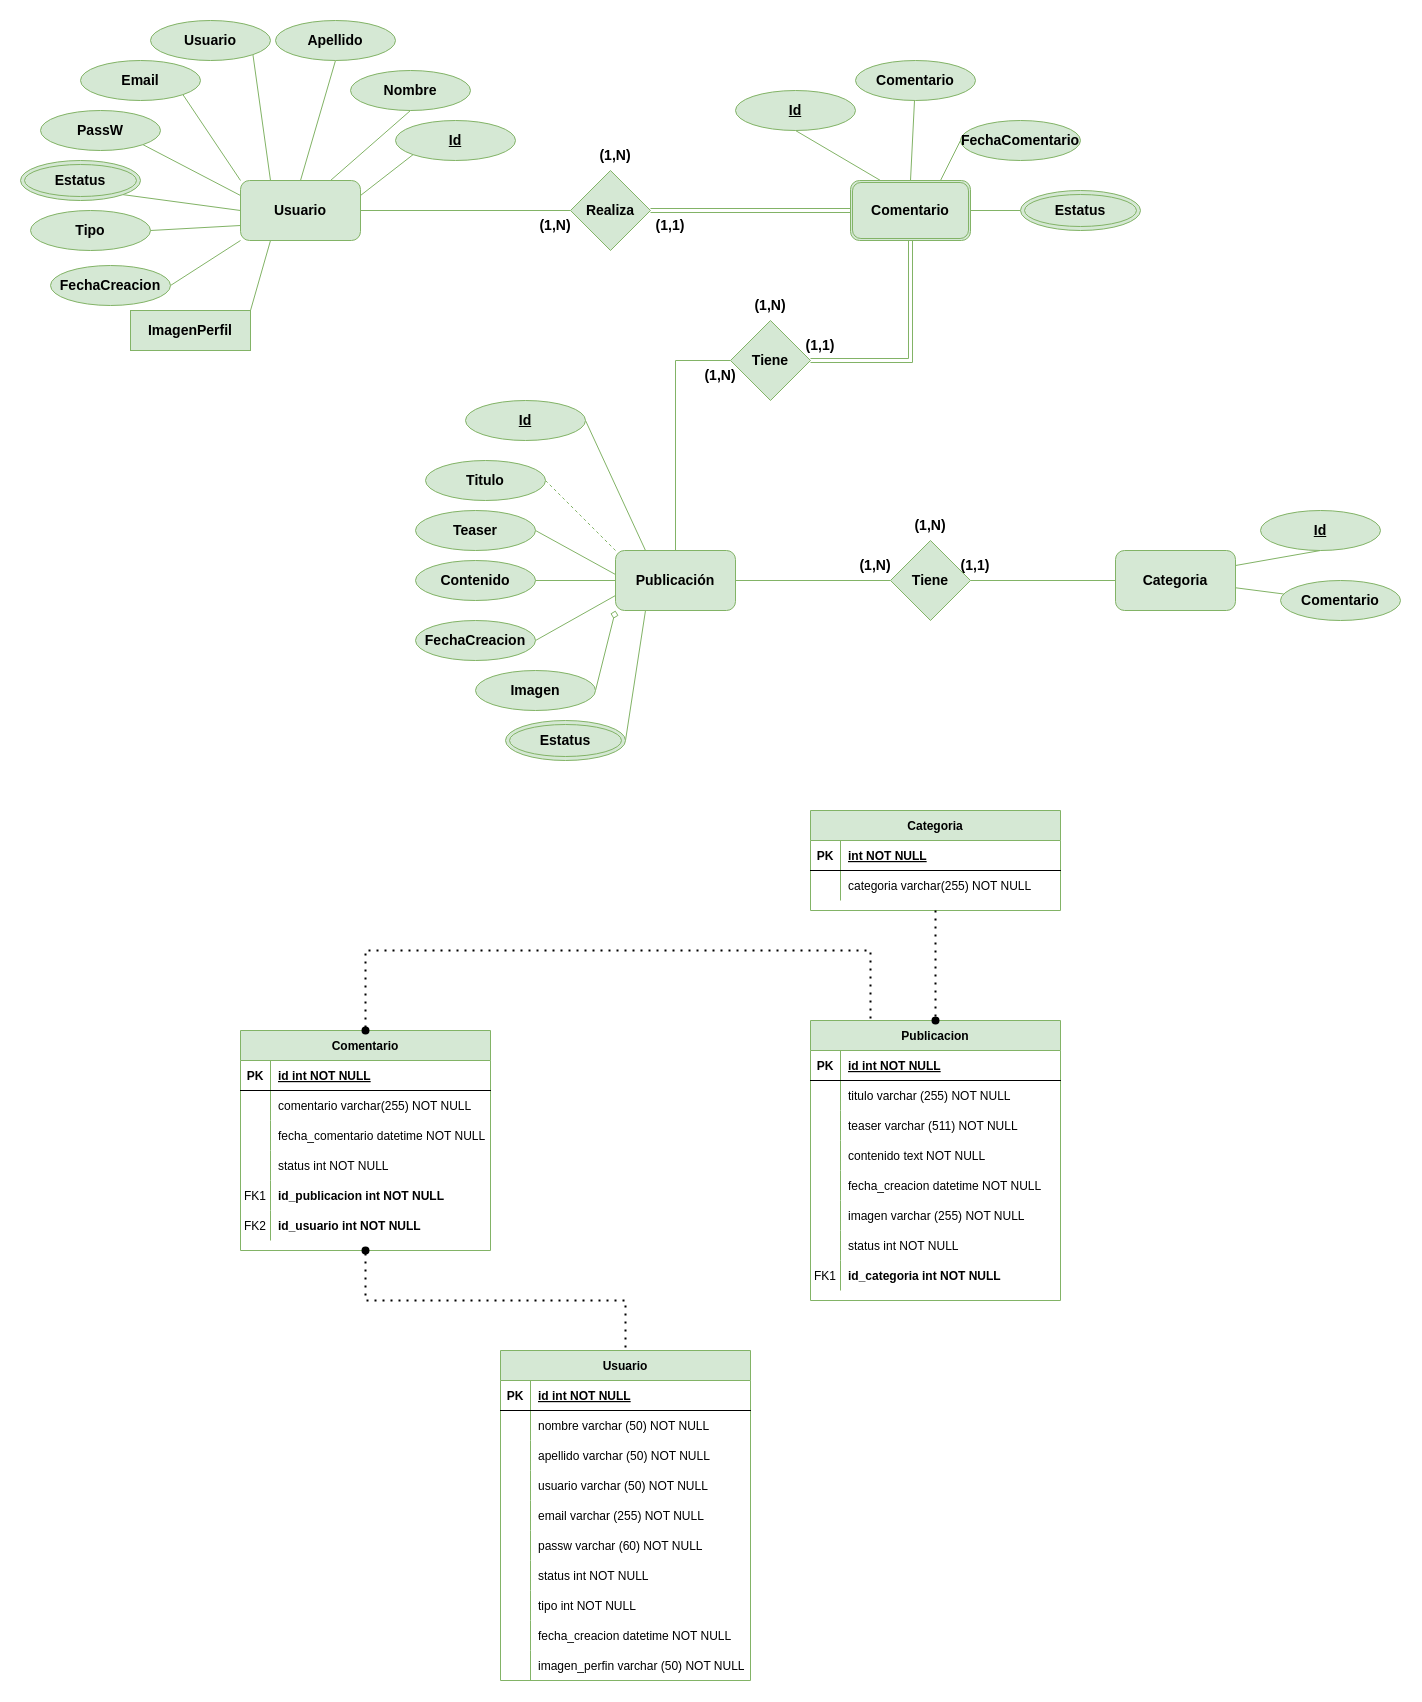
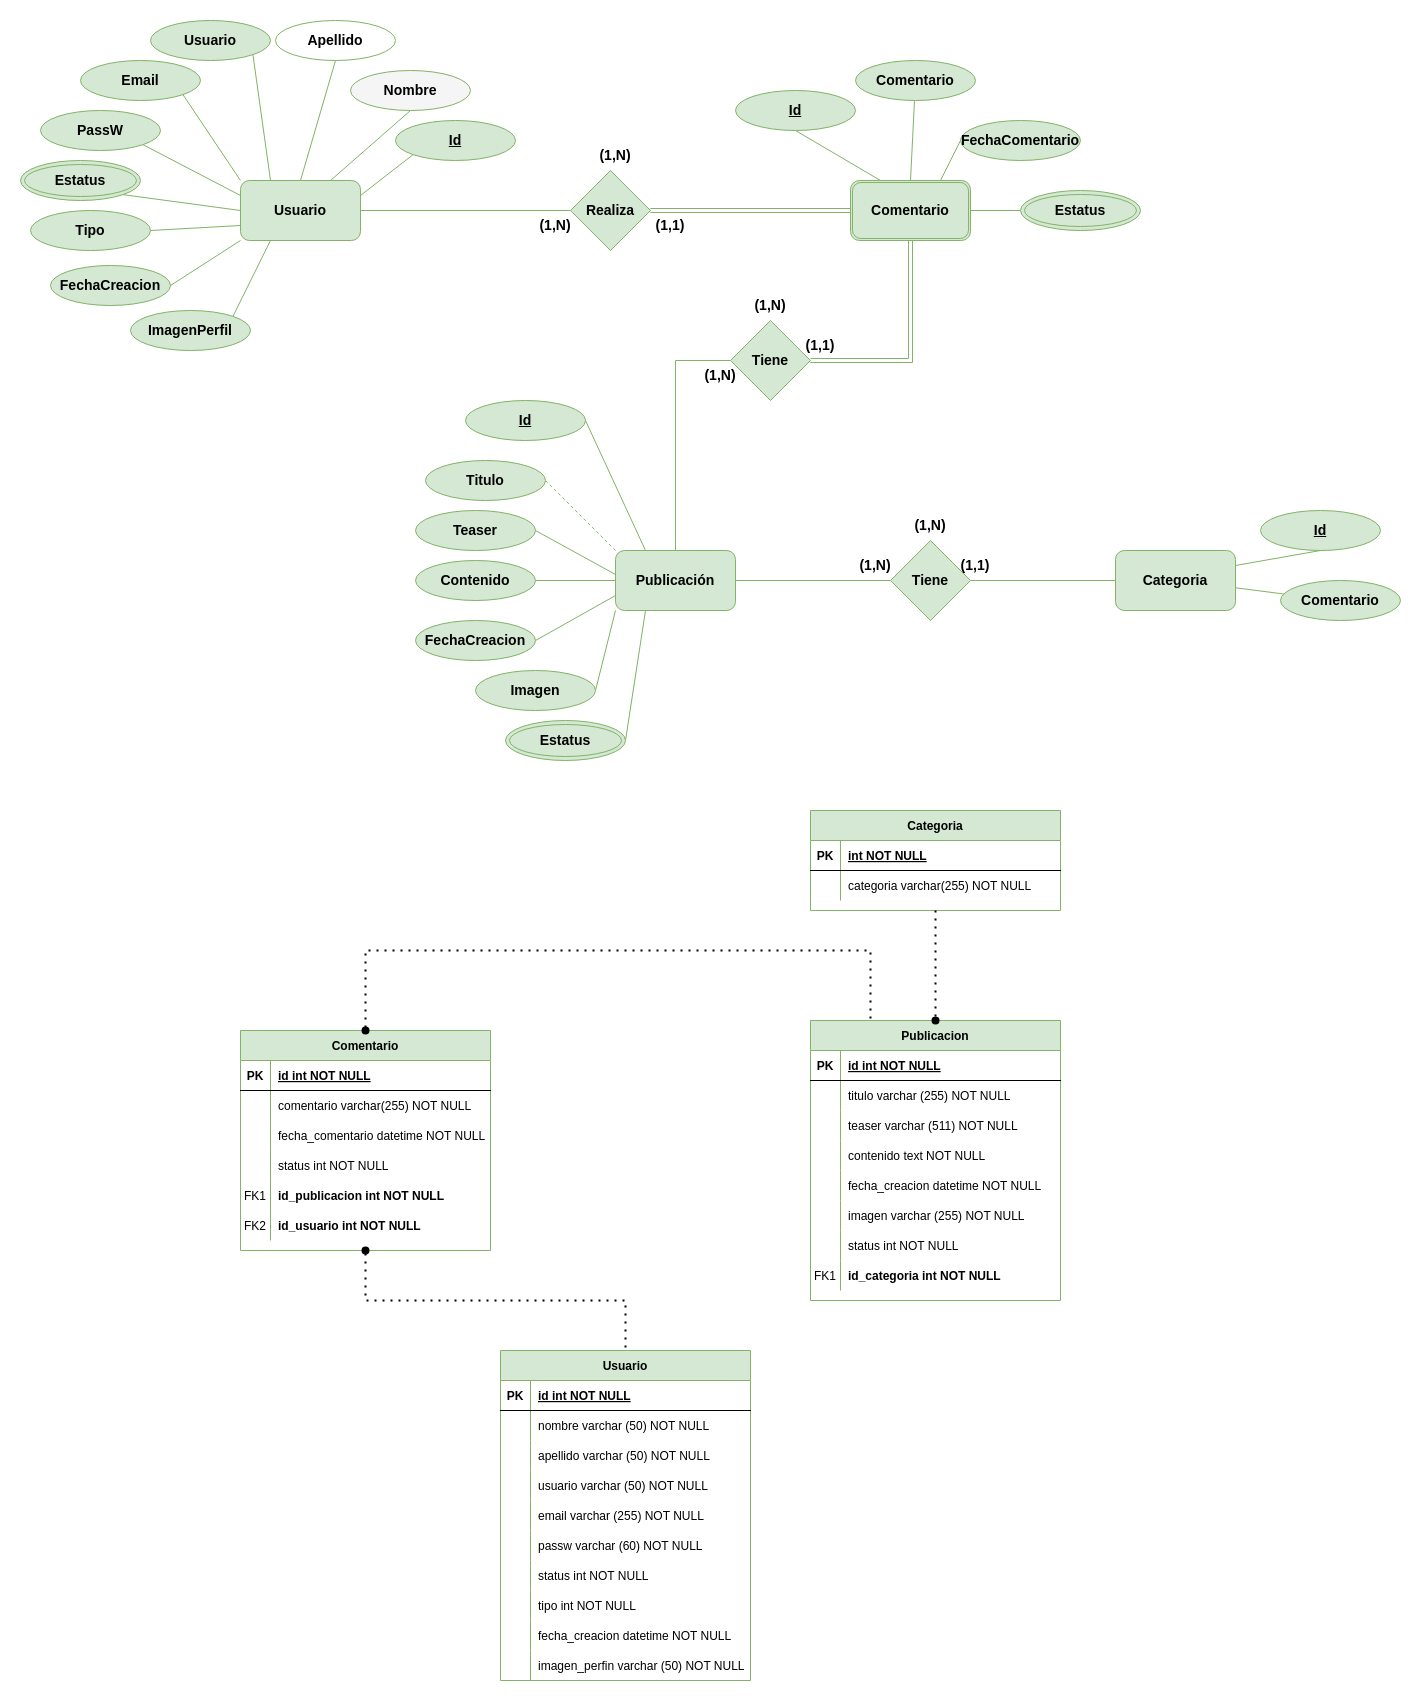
(336, 41) -> (336, 41)
(411, 91) -> (411, 91)
(191, 331) -> (191, 331)
(613, 619) -> (614, 615)
